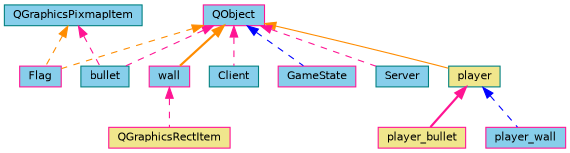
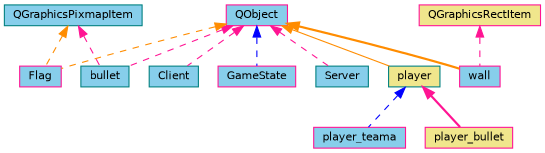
(169, 113) -> (480, 52)
(526, 138) -> (360, 138)
